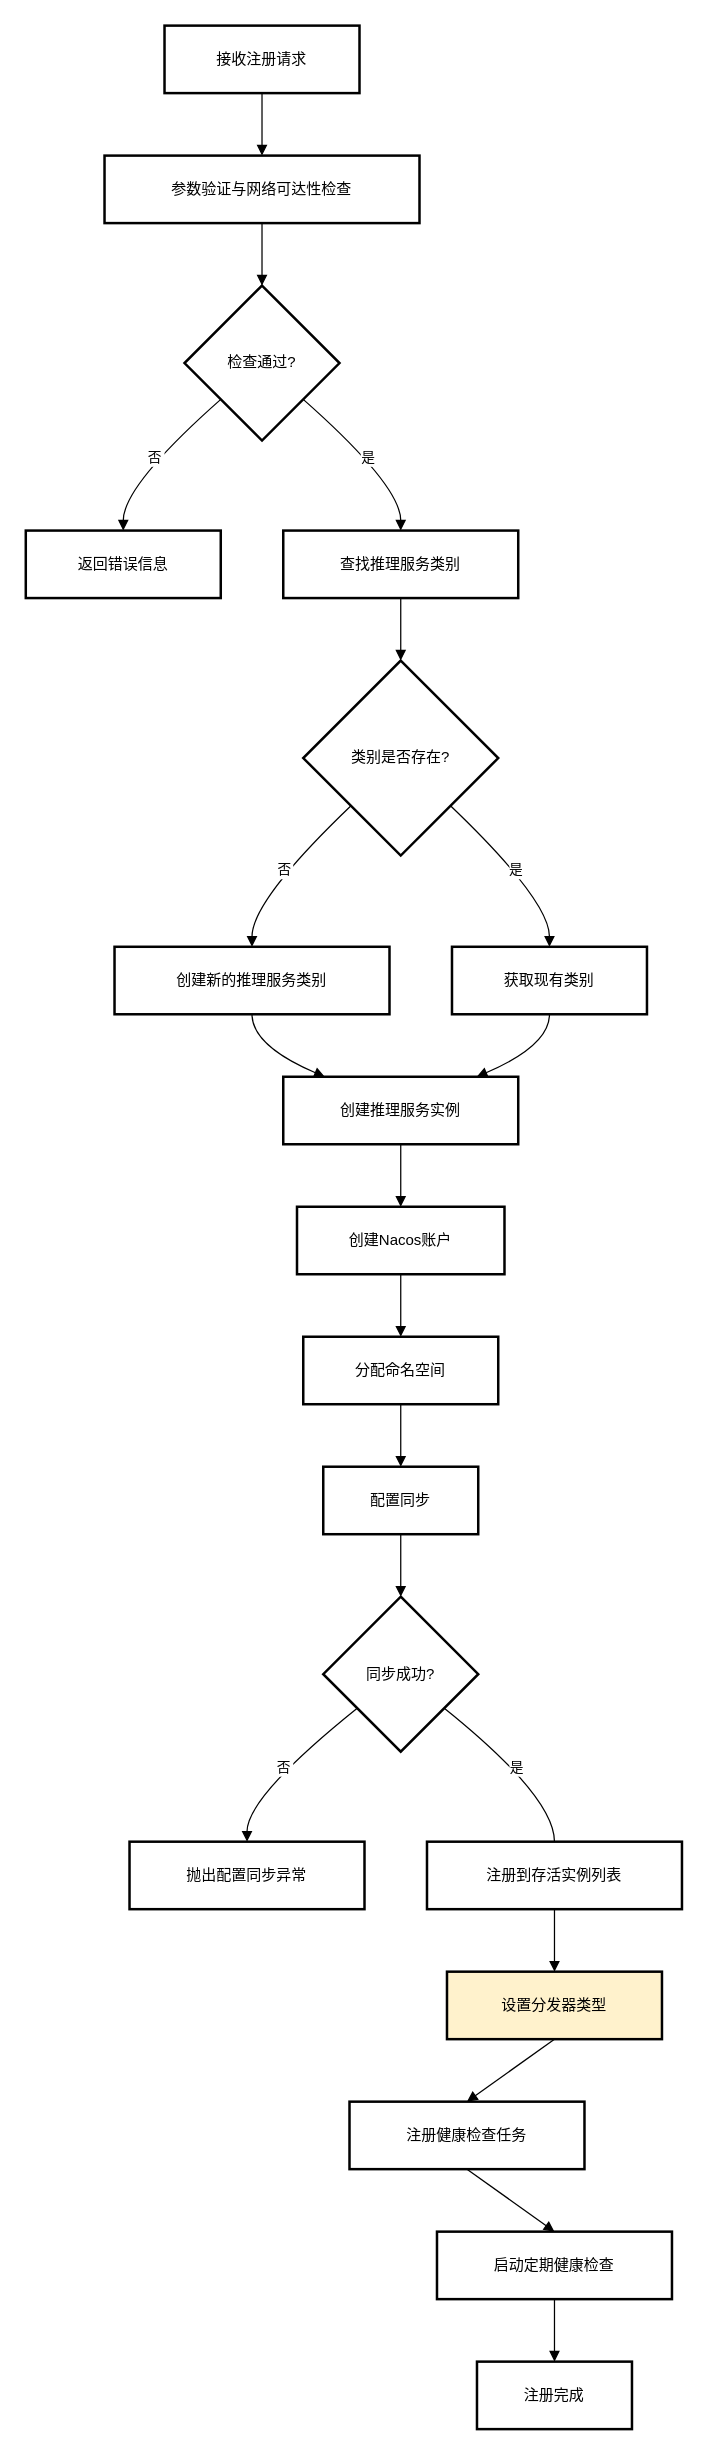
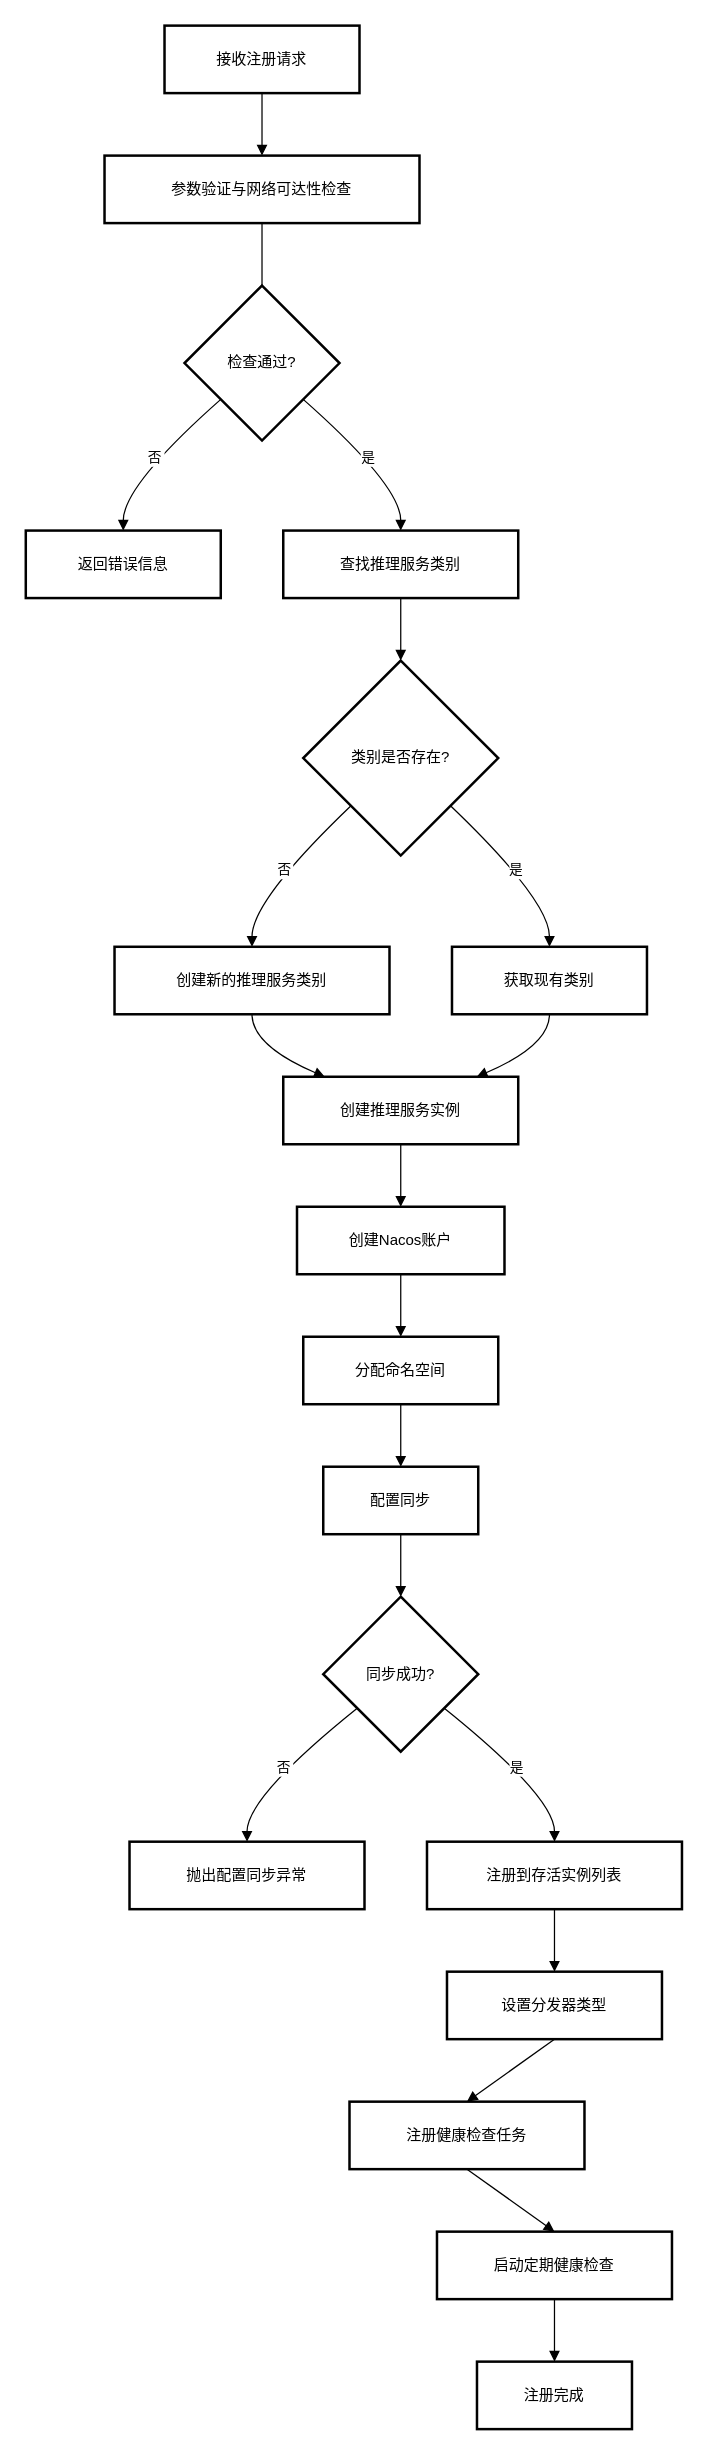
(262, 274) -> (262, 278)
(541, 1805) -> (541, 1801)
(554, 2006) -> (554, 2006)
